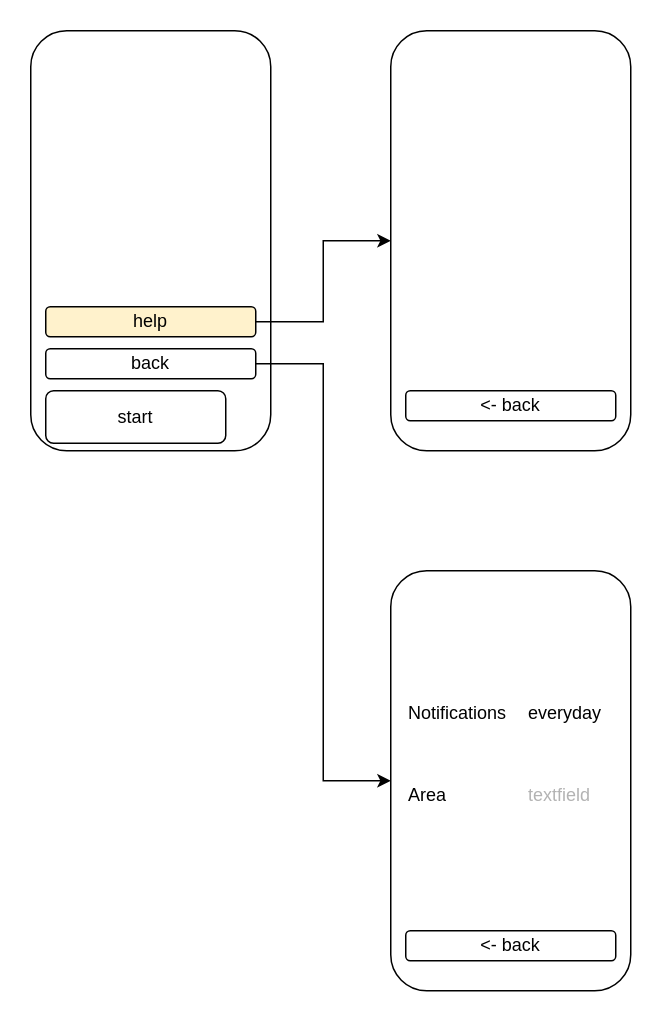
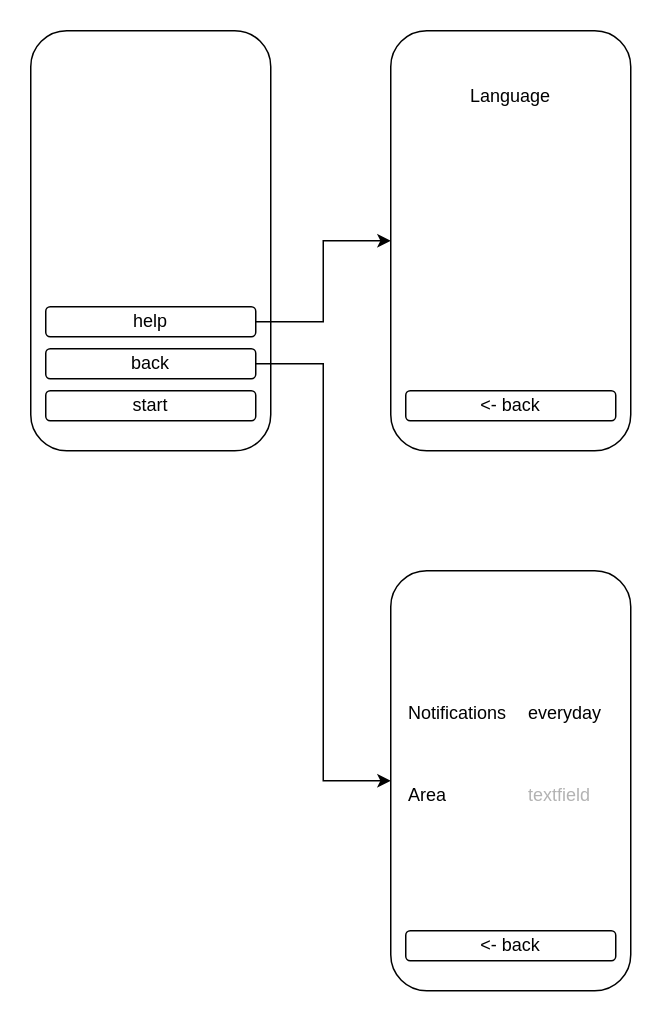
none -> (511, 196)
(151, 322) -> (151, 322)
(136, 417) -> (151, 406)
